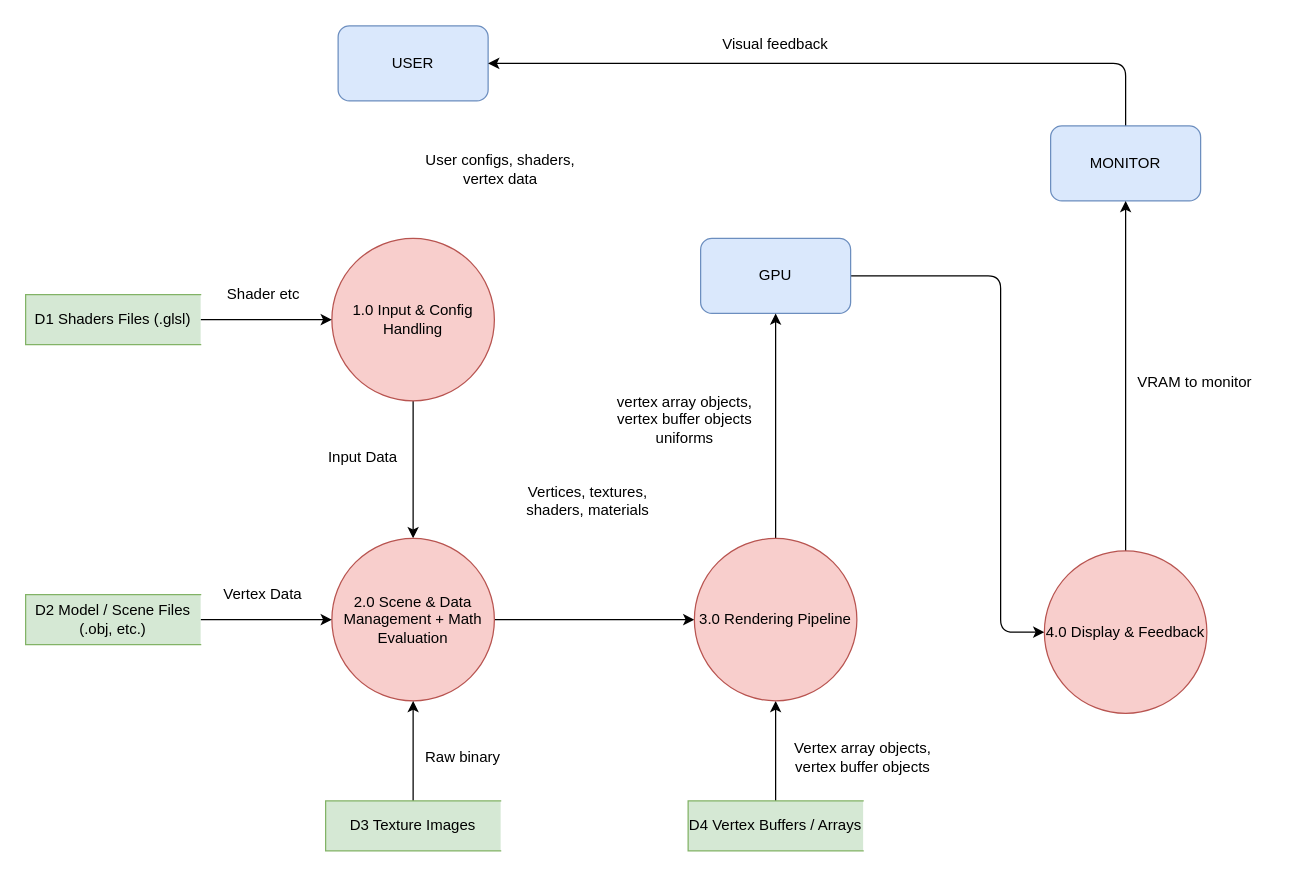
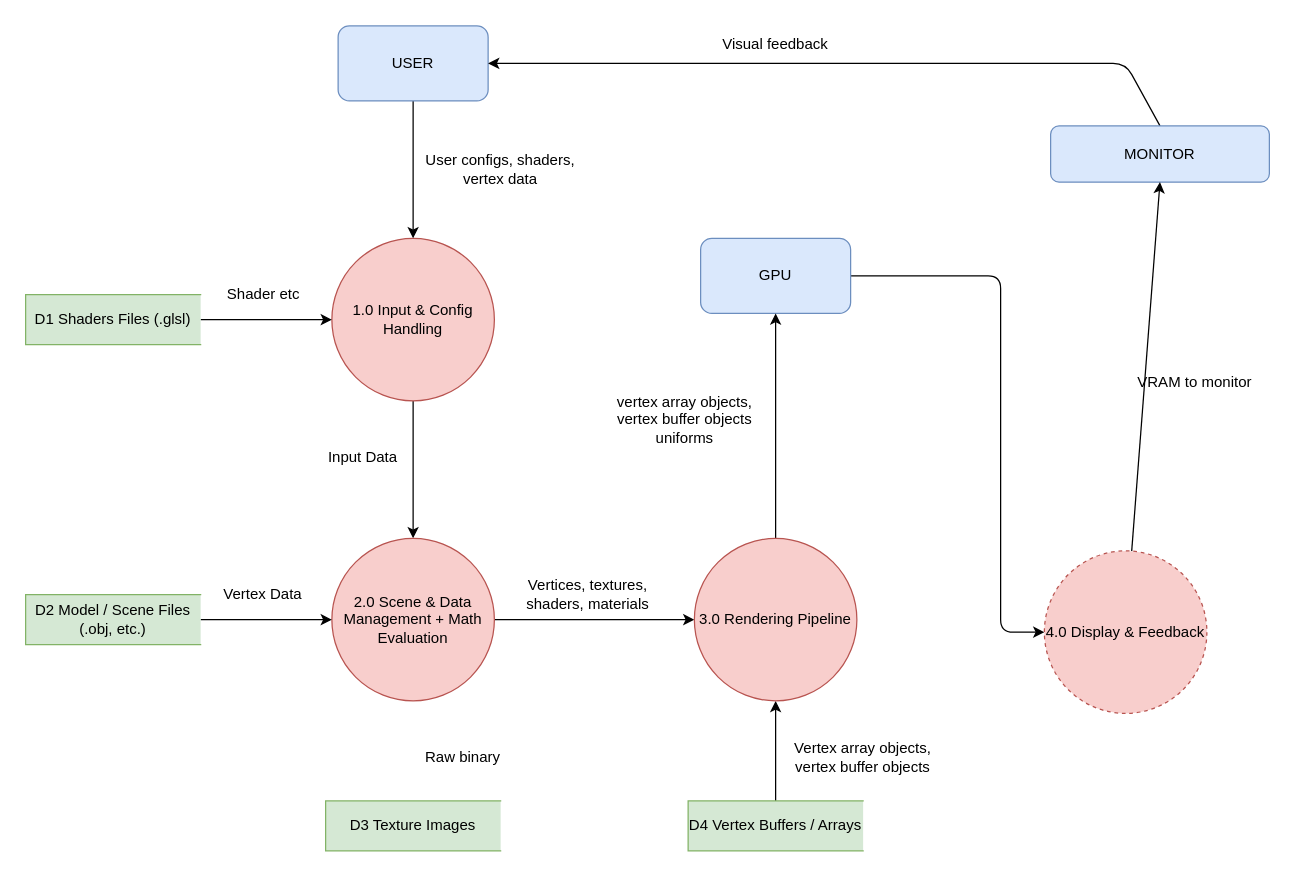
(1126, 163) -> (1160, 154)
none -> (413, 165)
(588, 501) -> (588, 594)
(1126, 632) -> (1126, 632)
(413, 754) -> none
